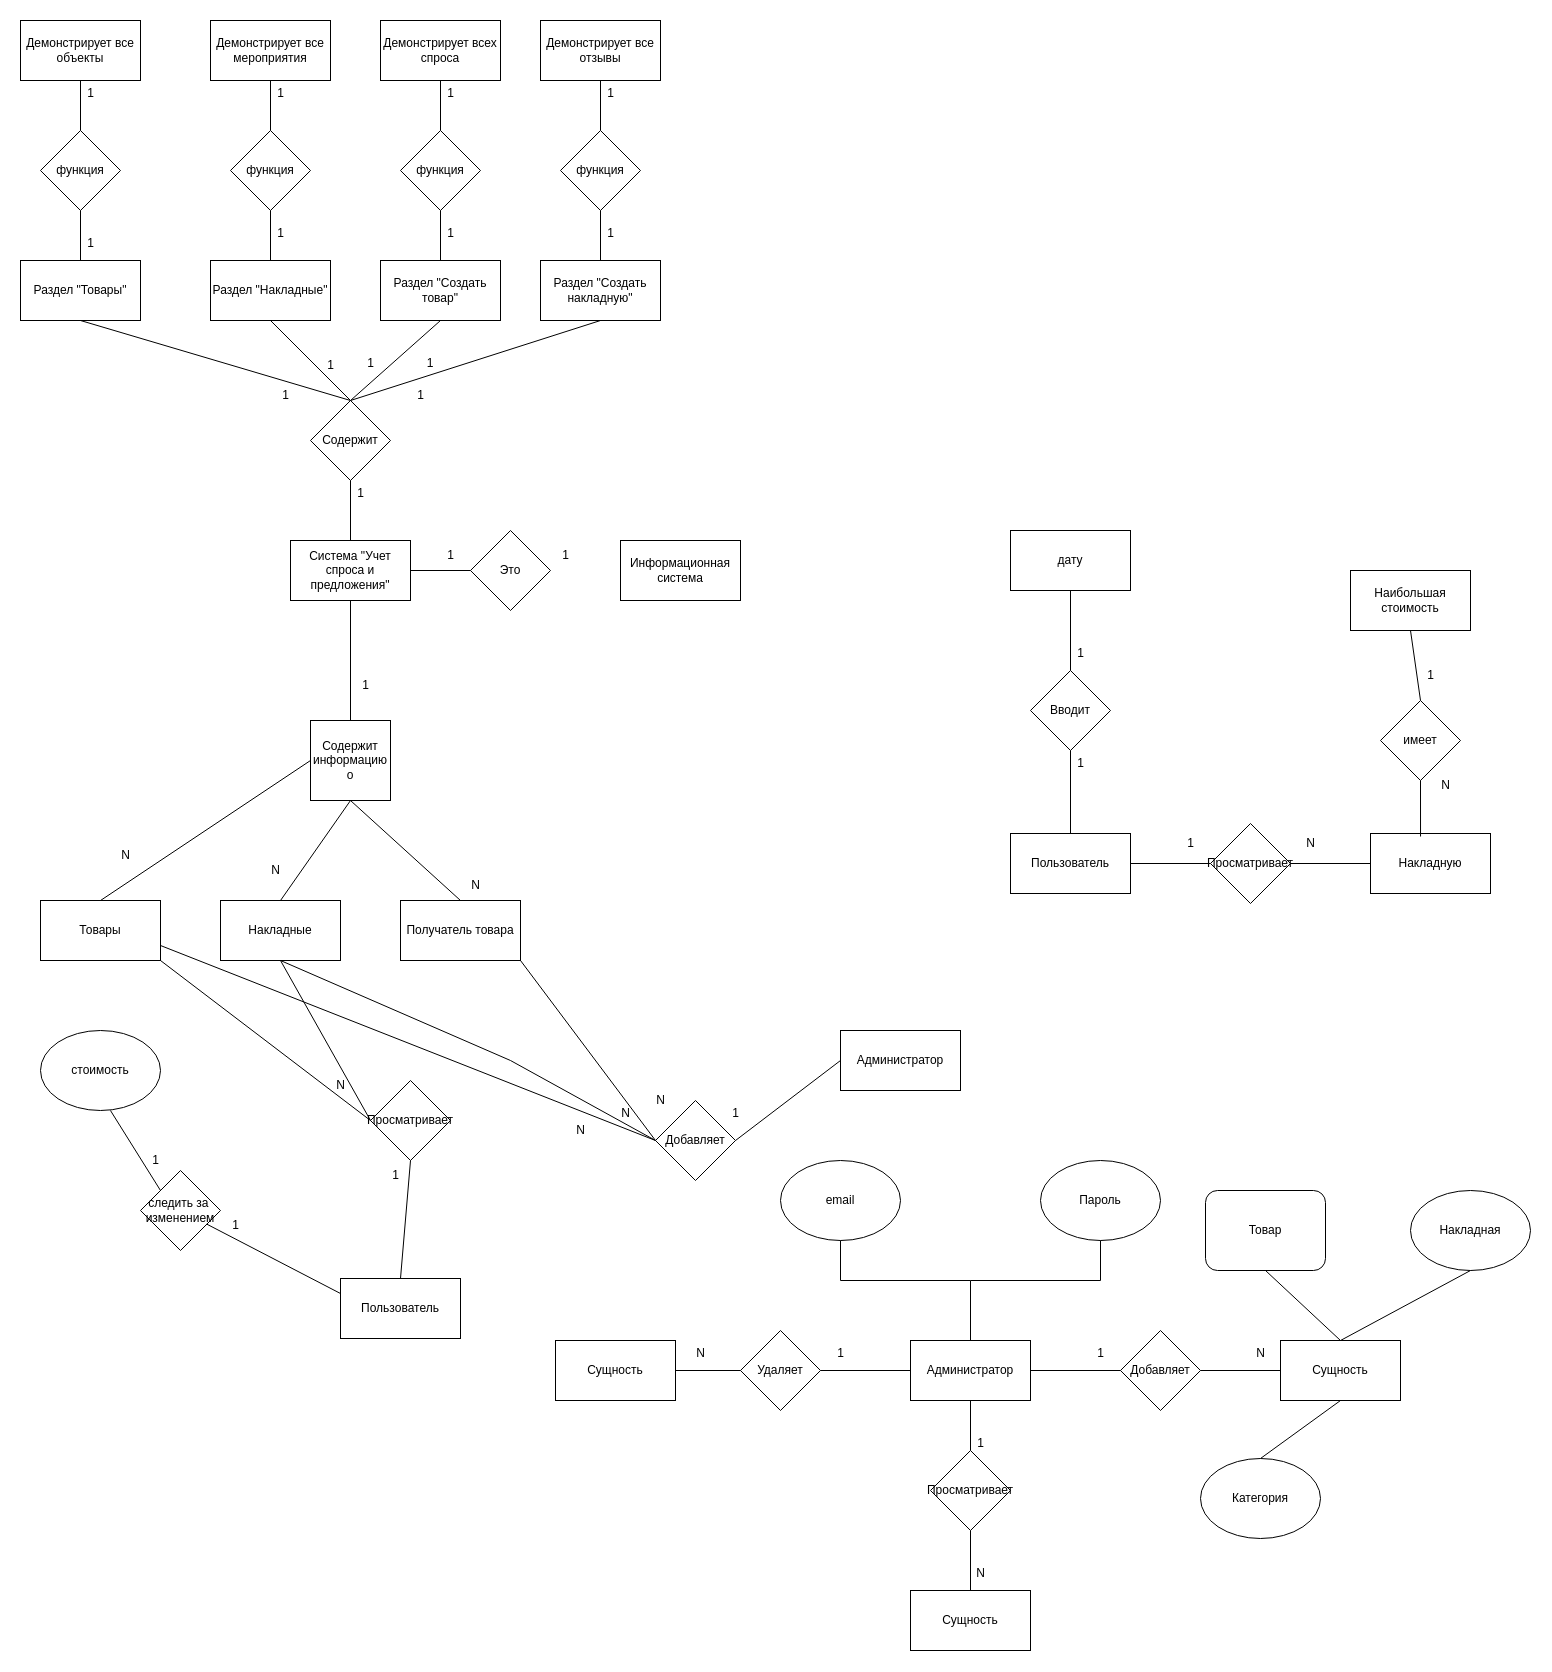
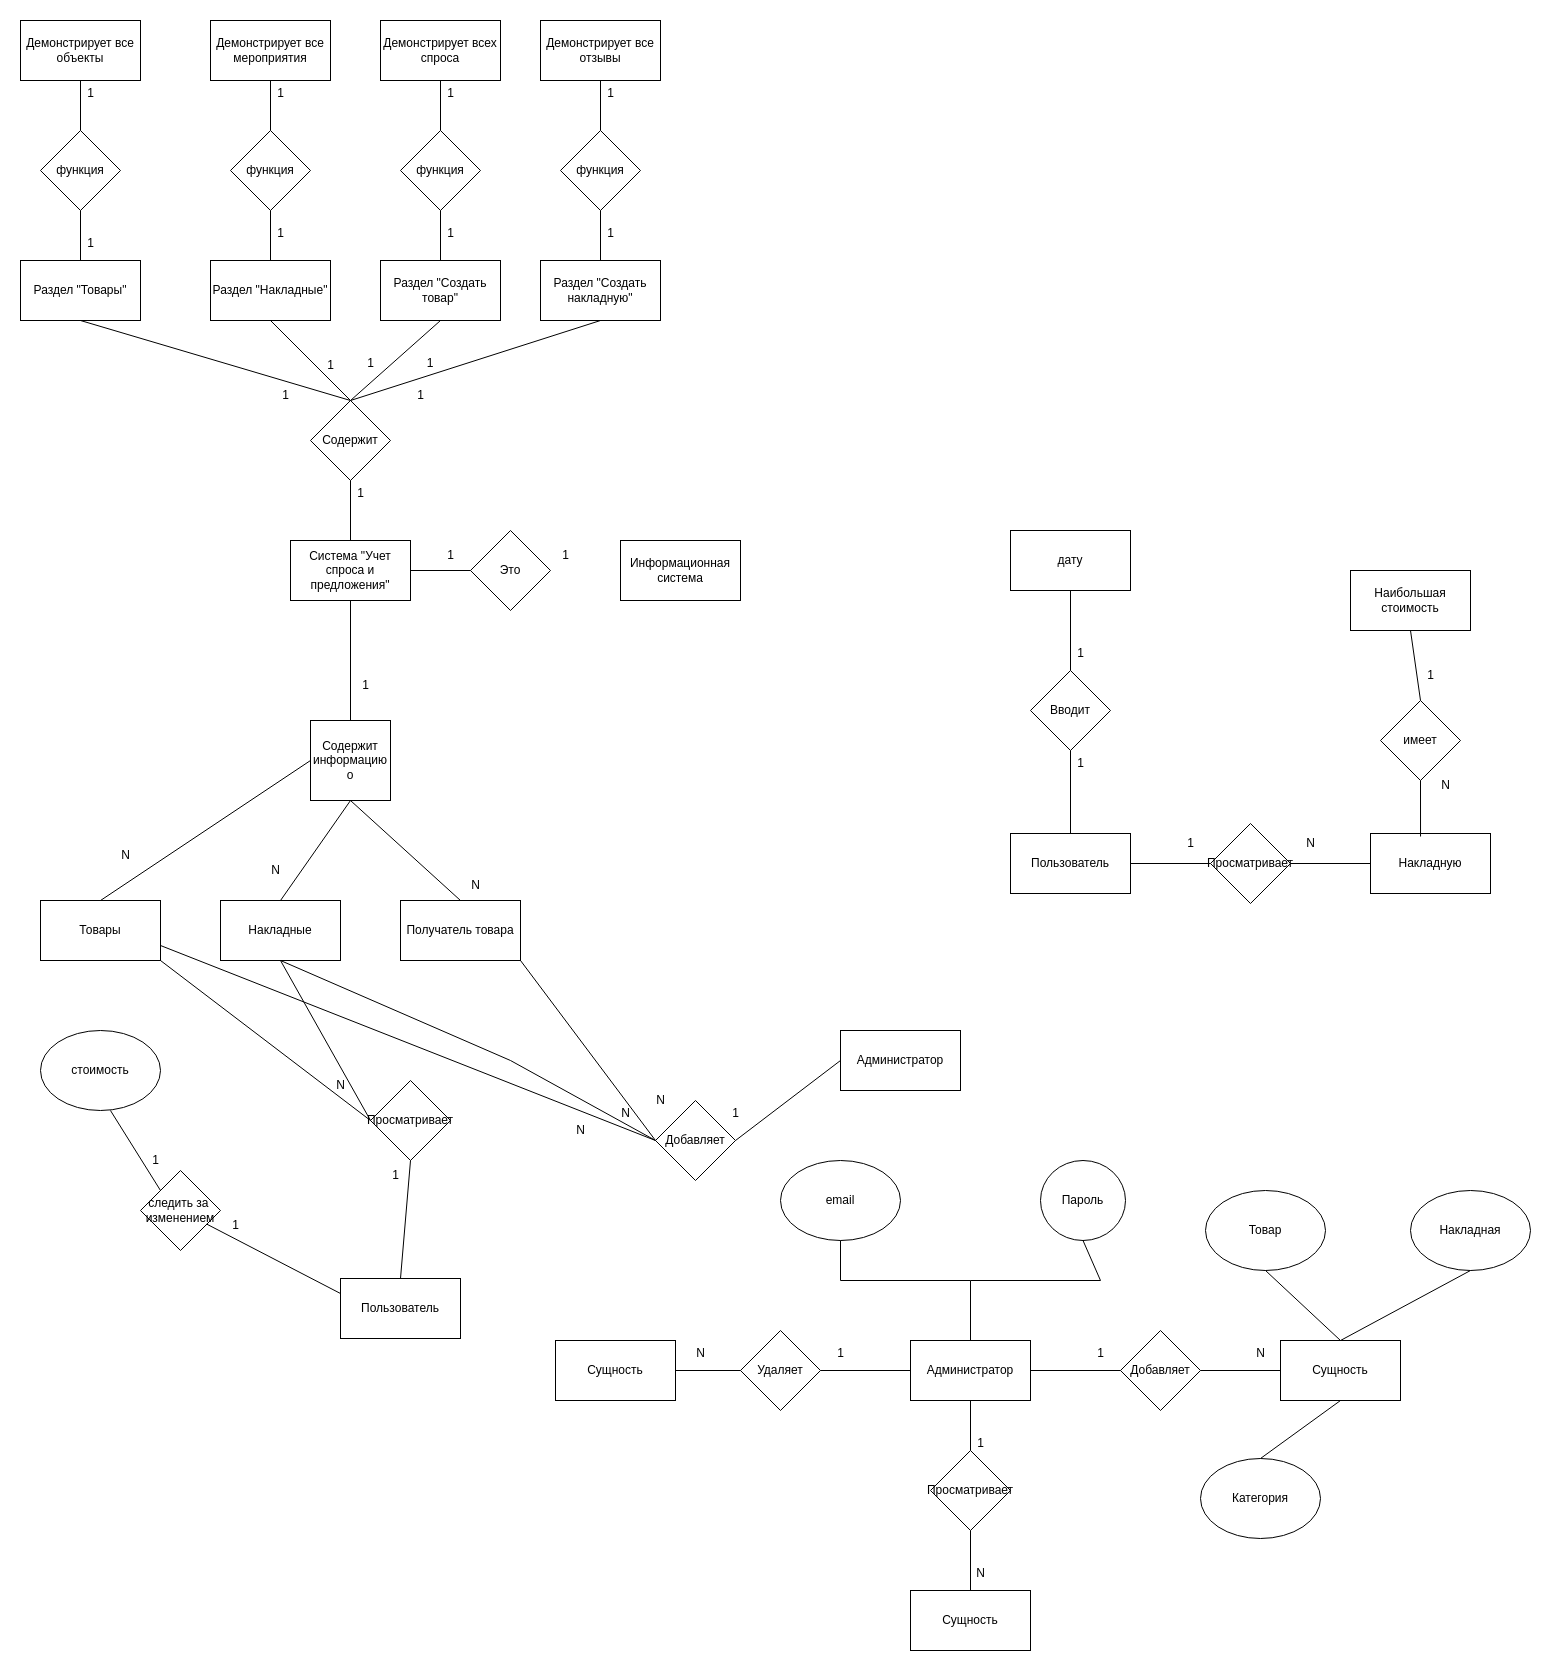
(1101, 1201) -> (1083, 1201)
(1266, 1231) -> (1266, 1231)
